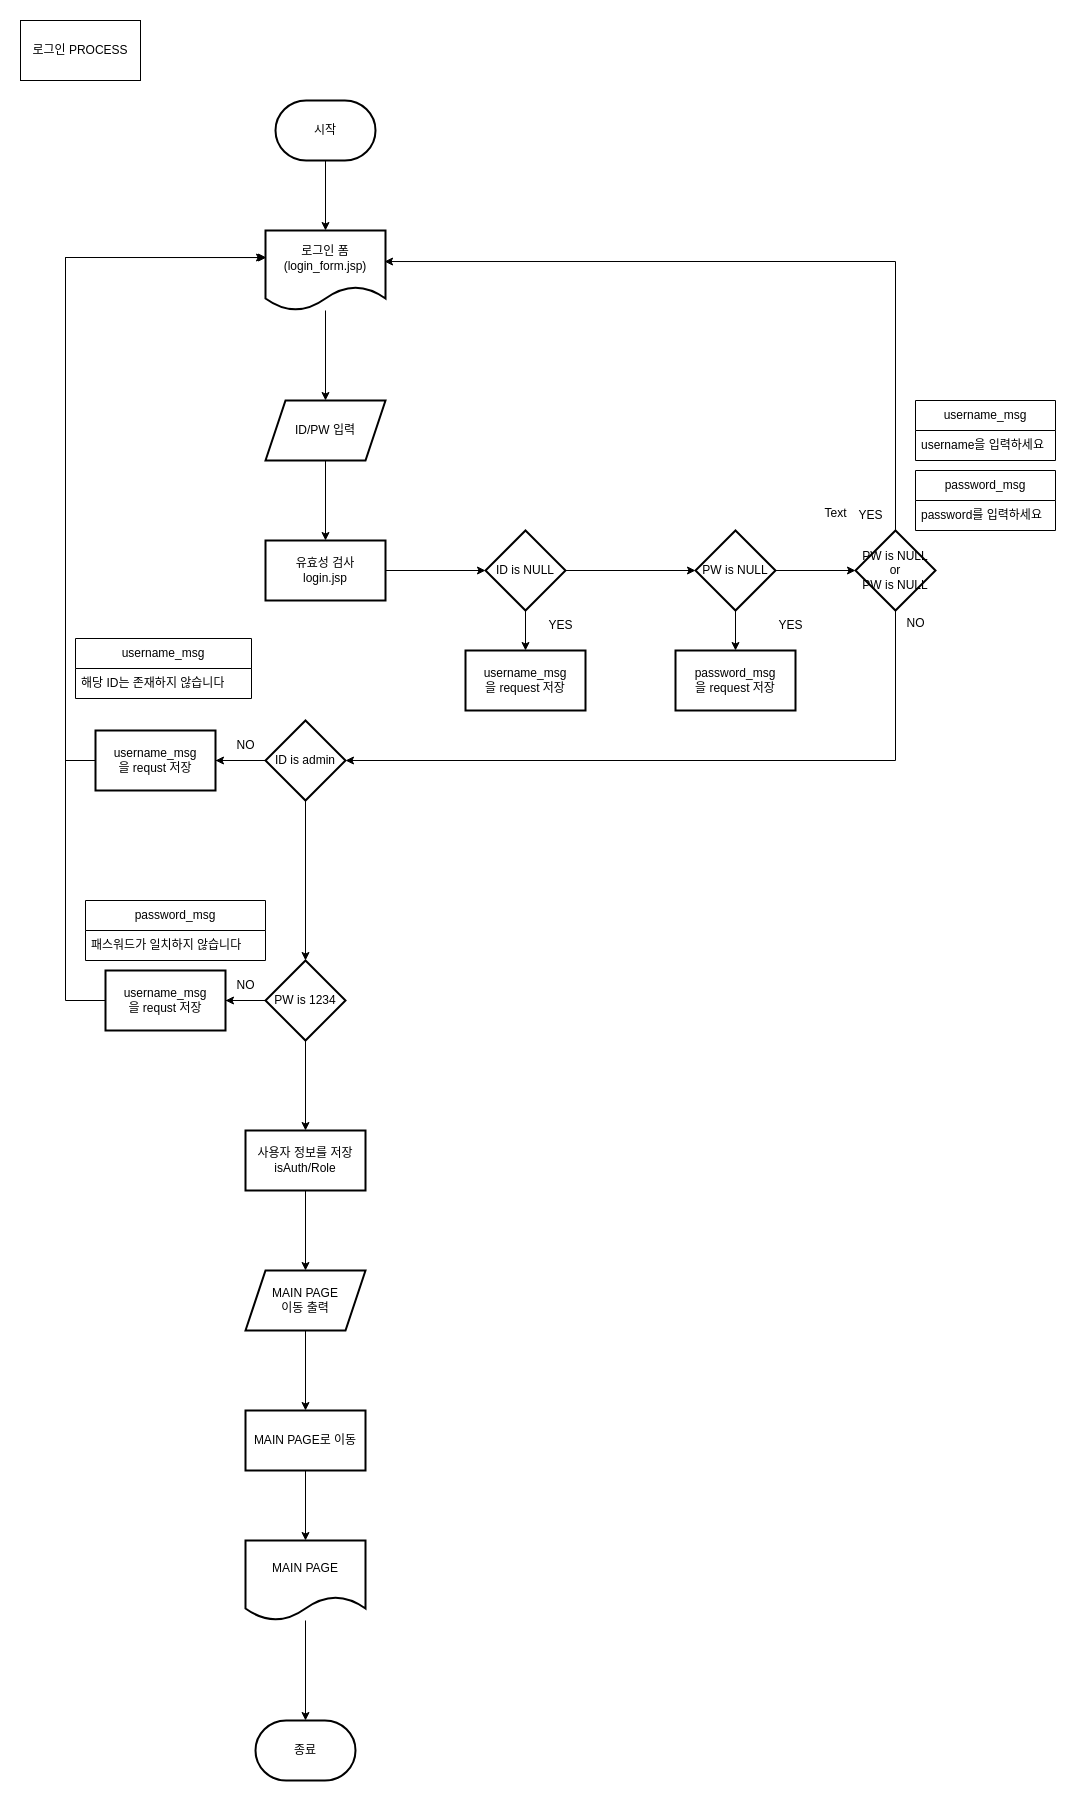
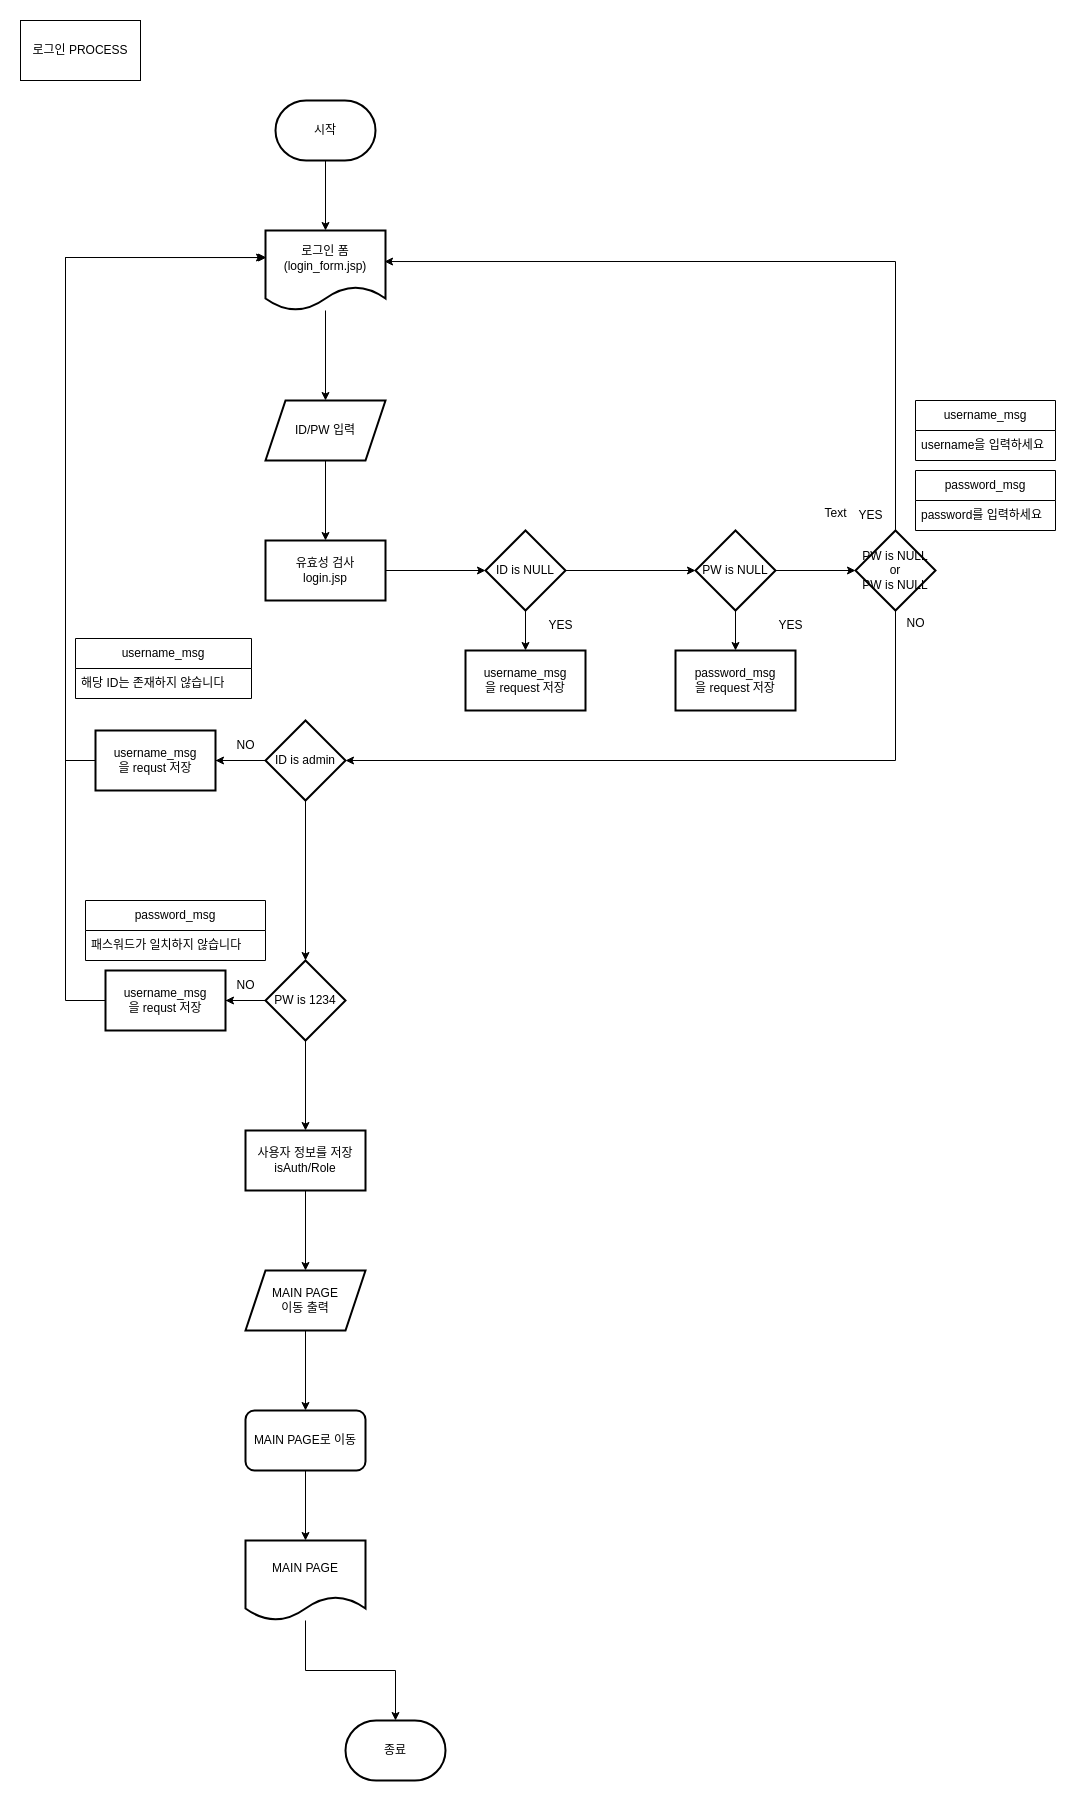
(306, 1441) -> (306, 1441)
(306, 1751) -> (396, 1751)
